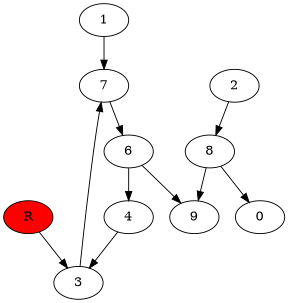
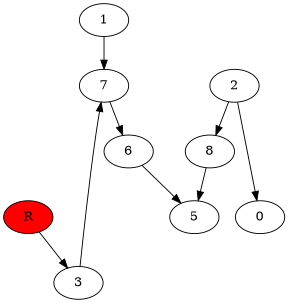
(232, 181) -> (246, 147)
(129, 217) -> none
(194, 217) -> (194, 217)
